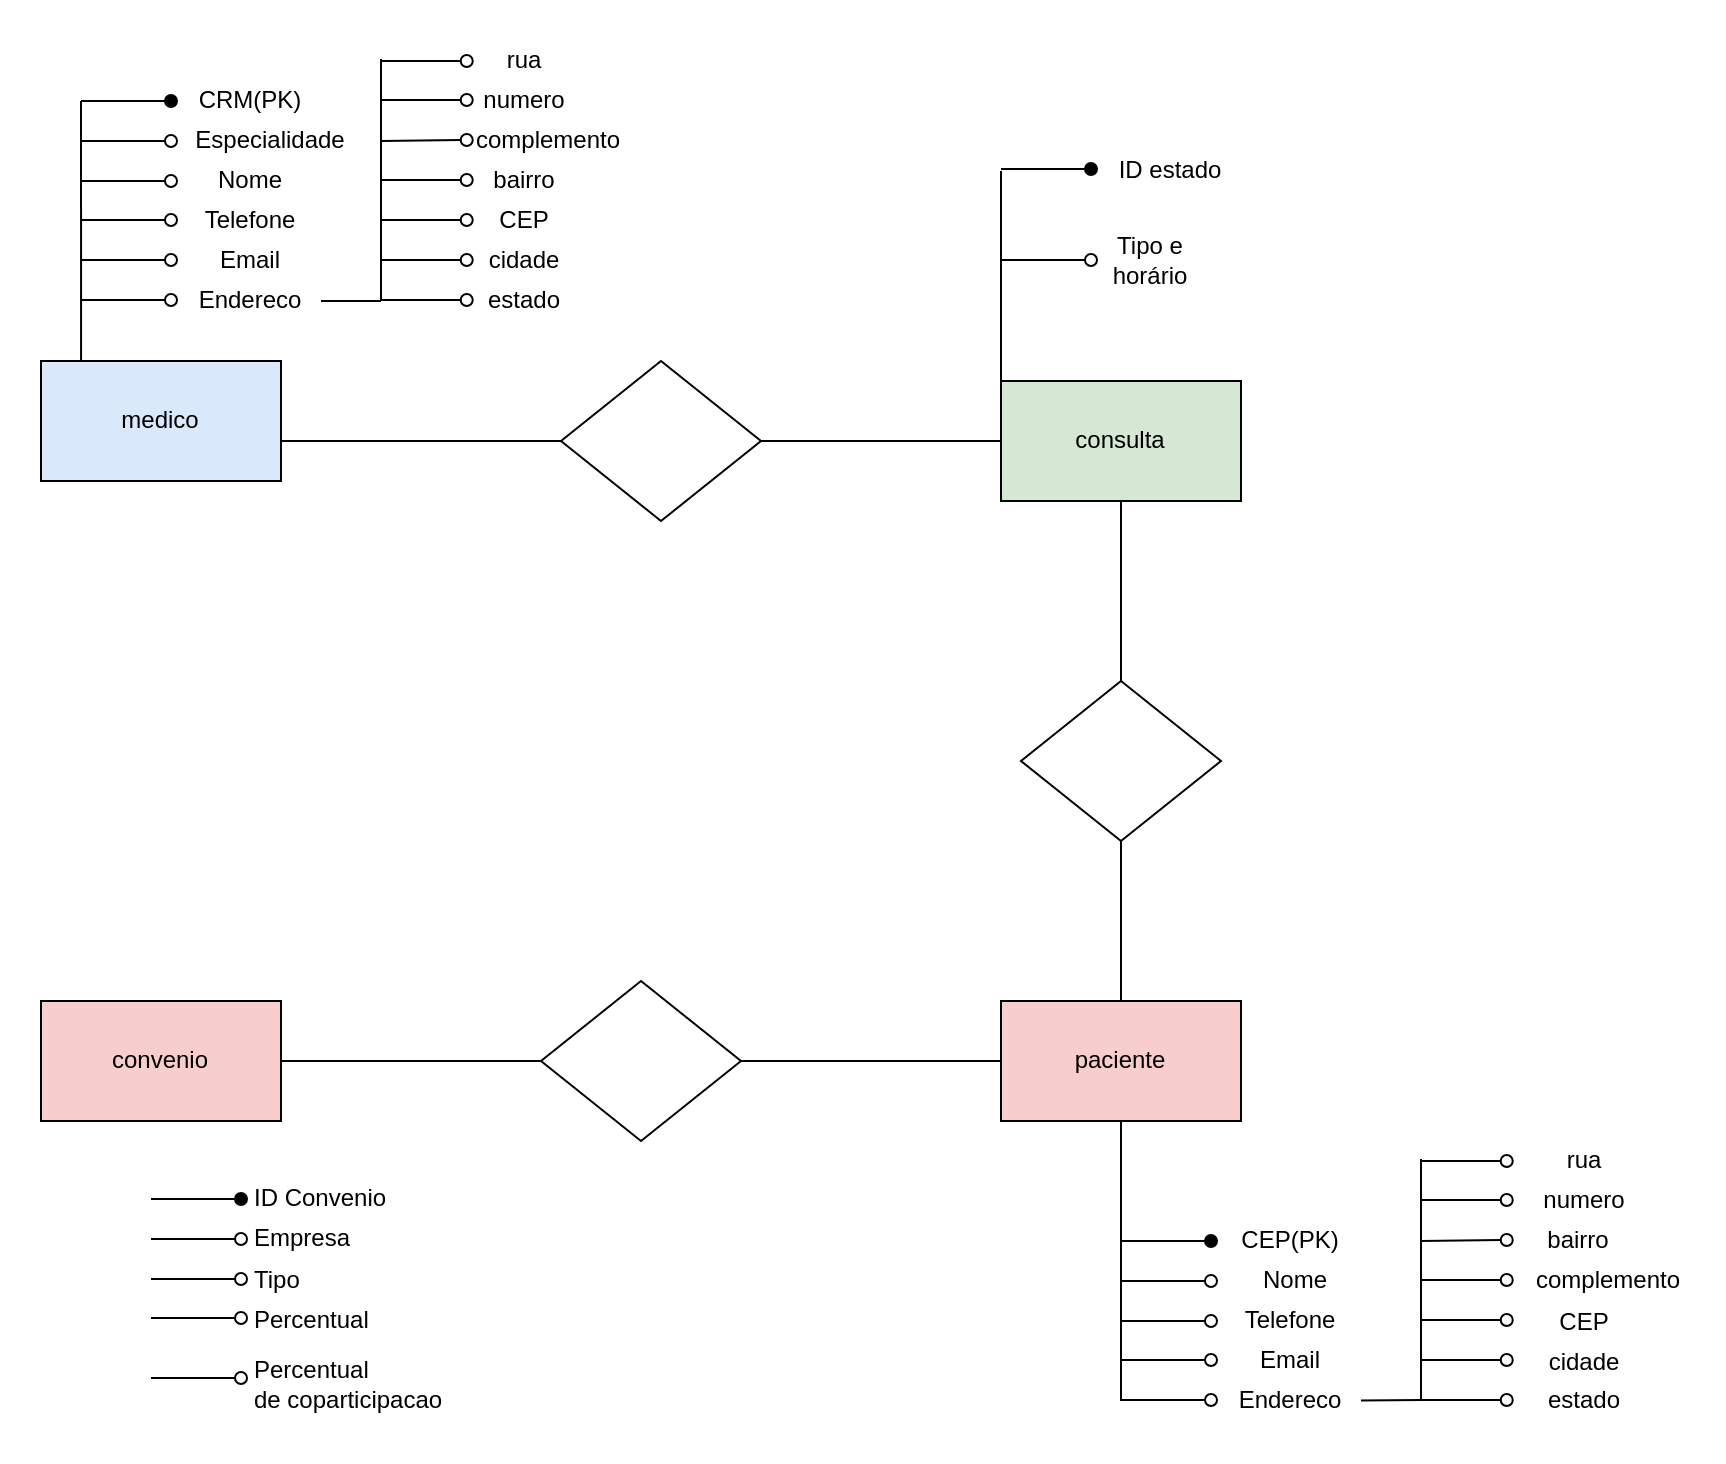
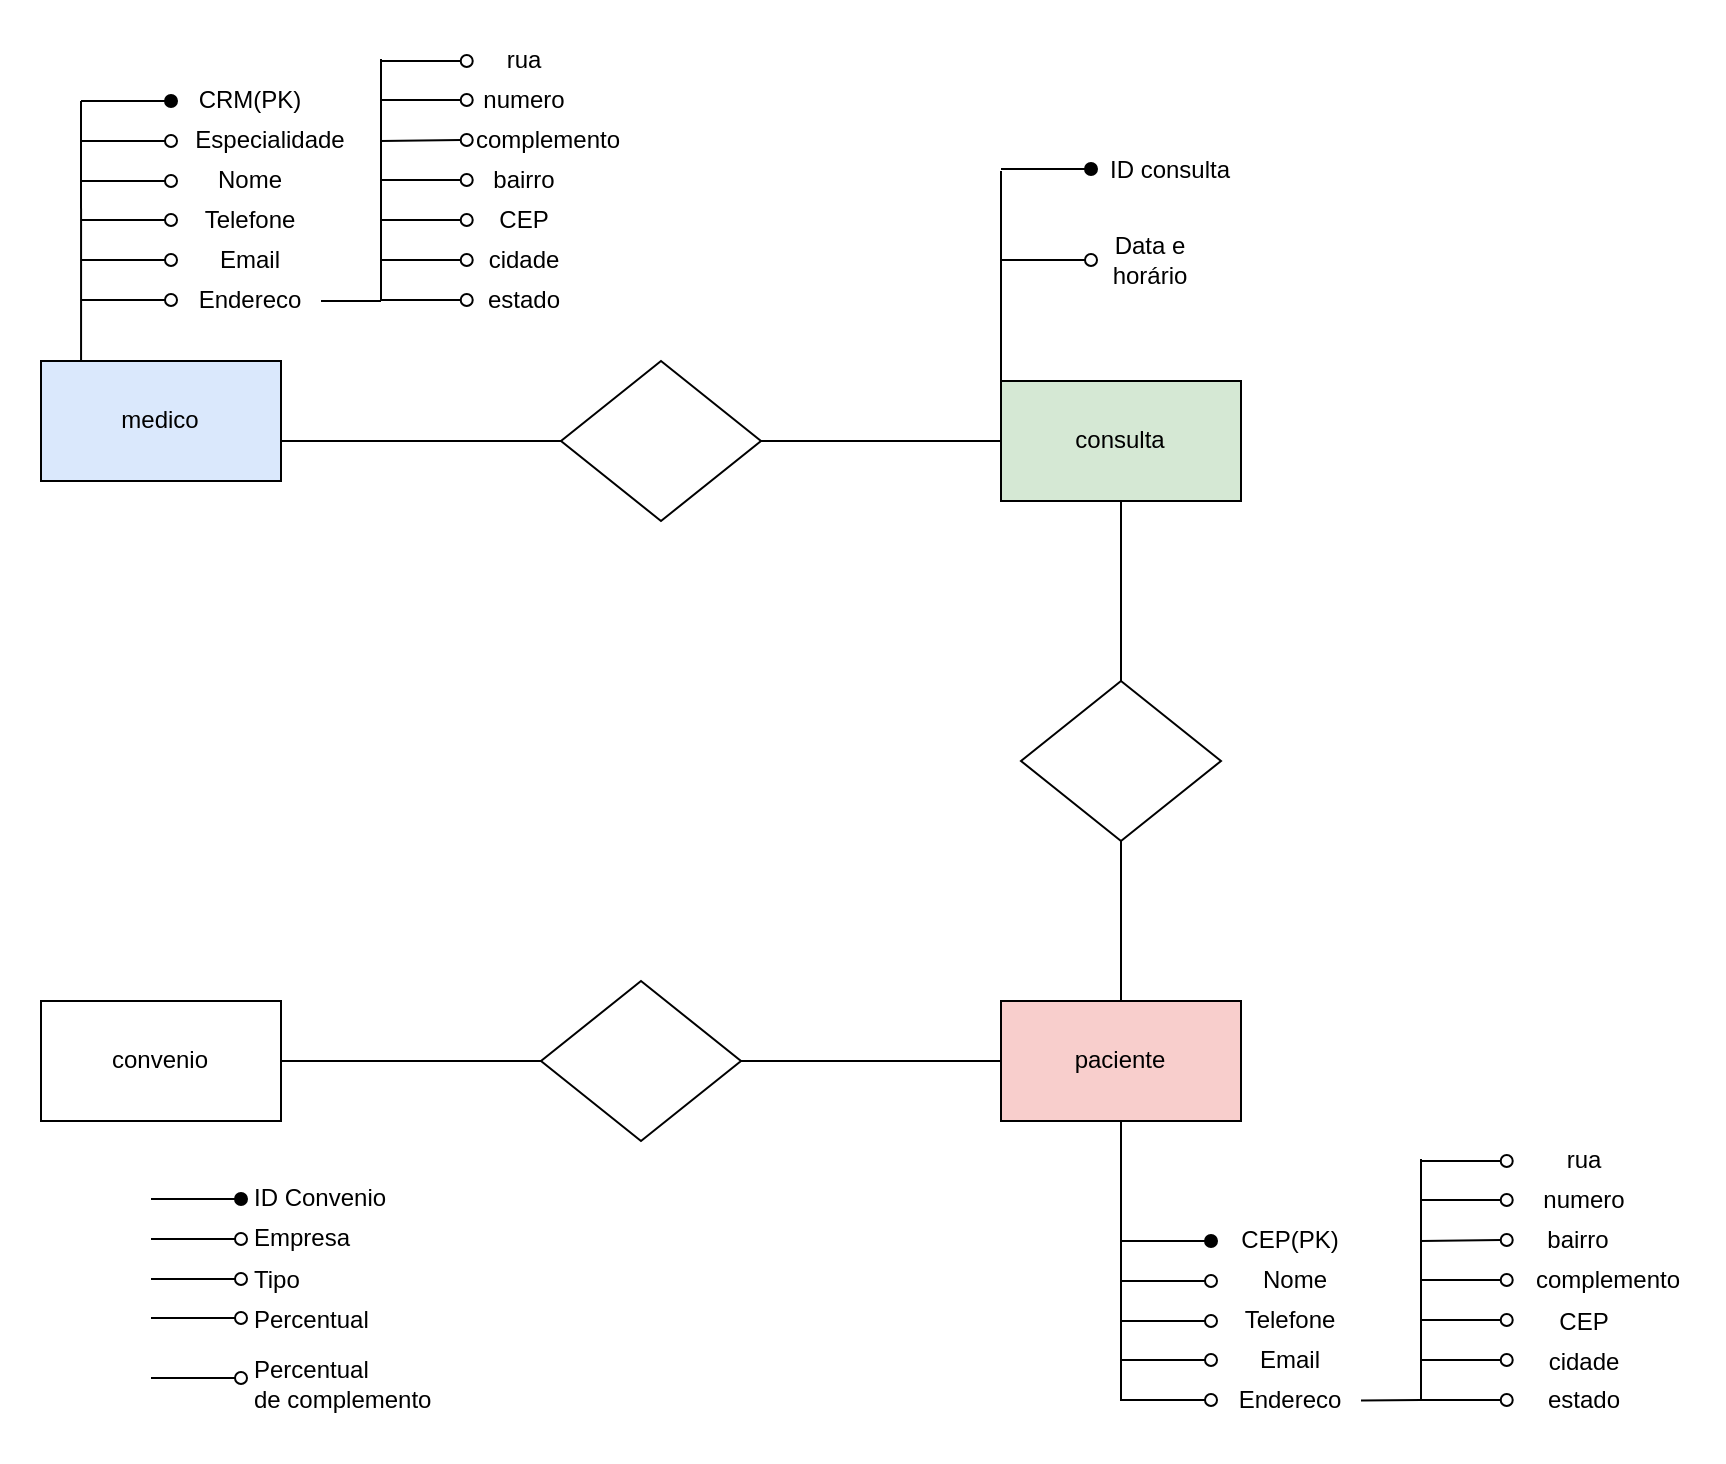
(1171, 171) -> (1171, 171)
(1151, 261) -> (1151, 261)
(161, 1061) -> (161, 1061)
(358, 1385) -> (343, 1385)
